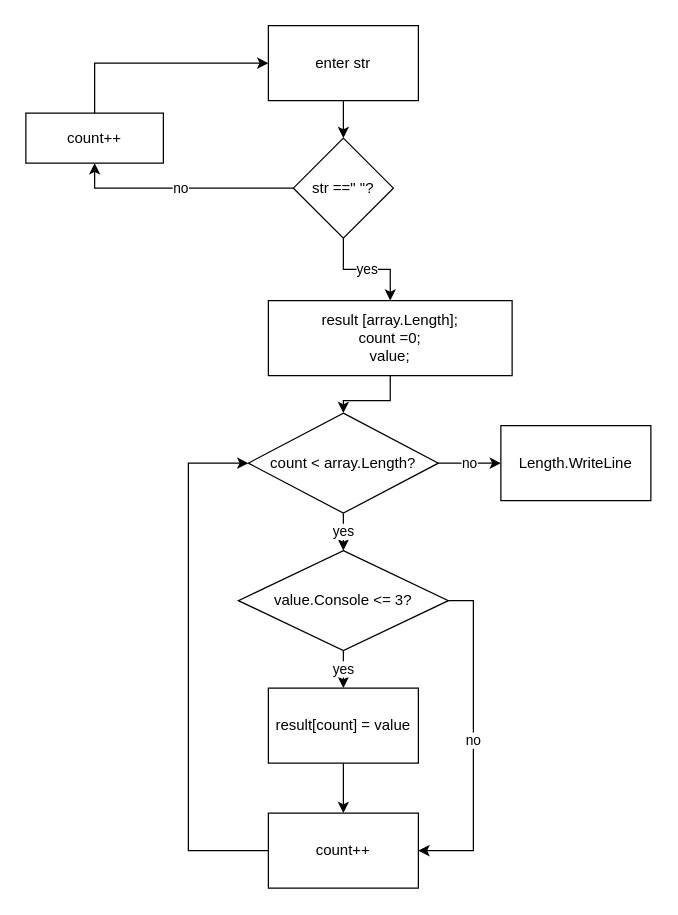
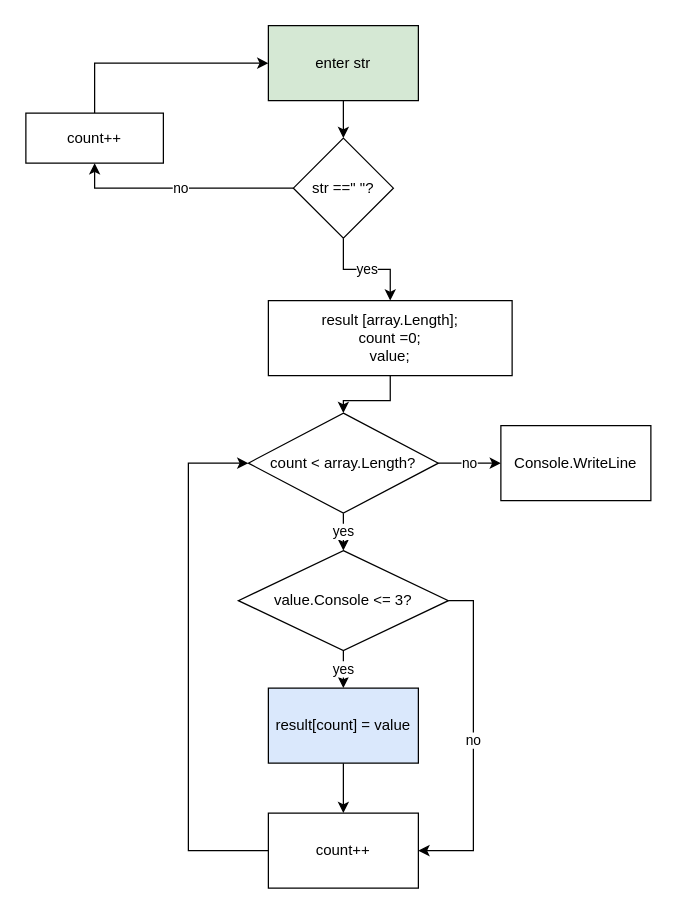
(343, 63) -> (343, 63)
(576, 463) -> (576, 463)
(343, 726) -> (343, 726)
